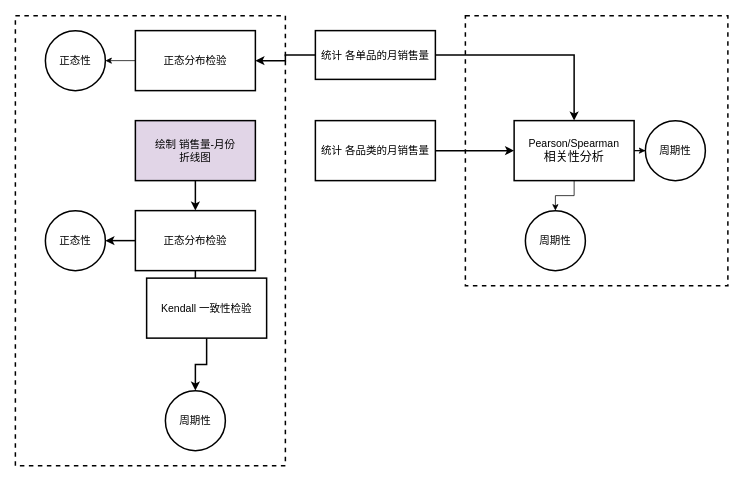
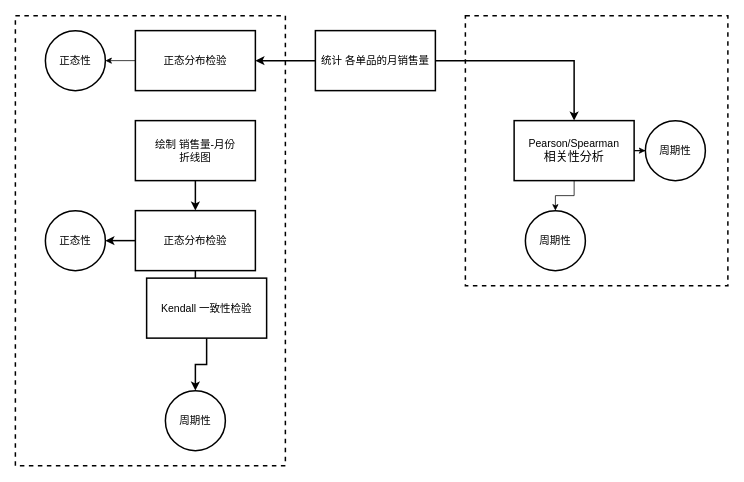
(375, 55) -> (375, 60)
(195, 150) -> (195, 150)
(375, 150) -> none
(472, 150) -> none
